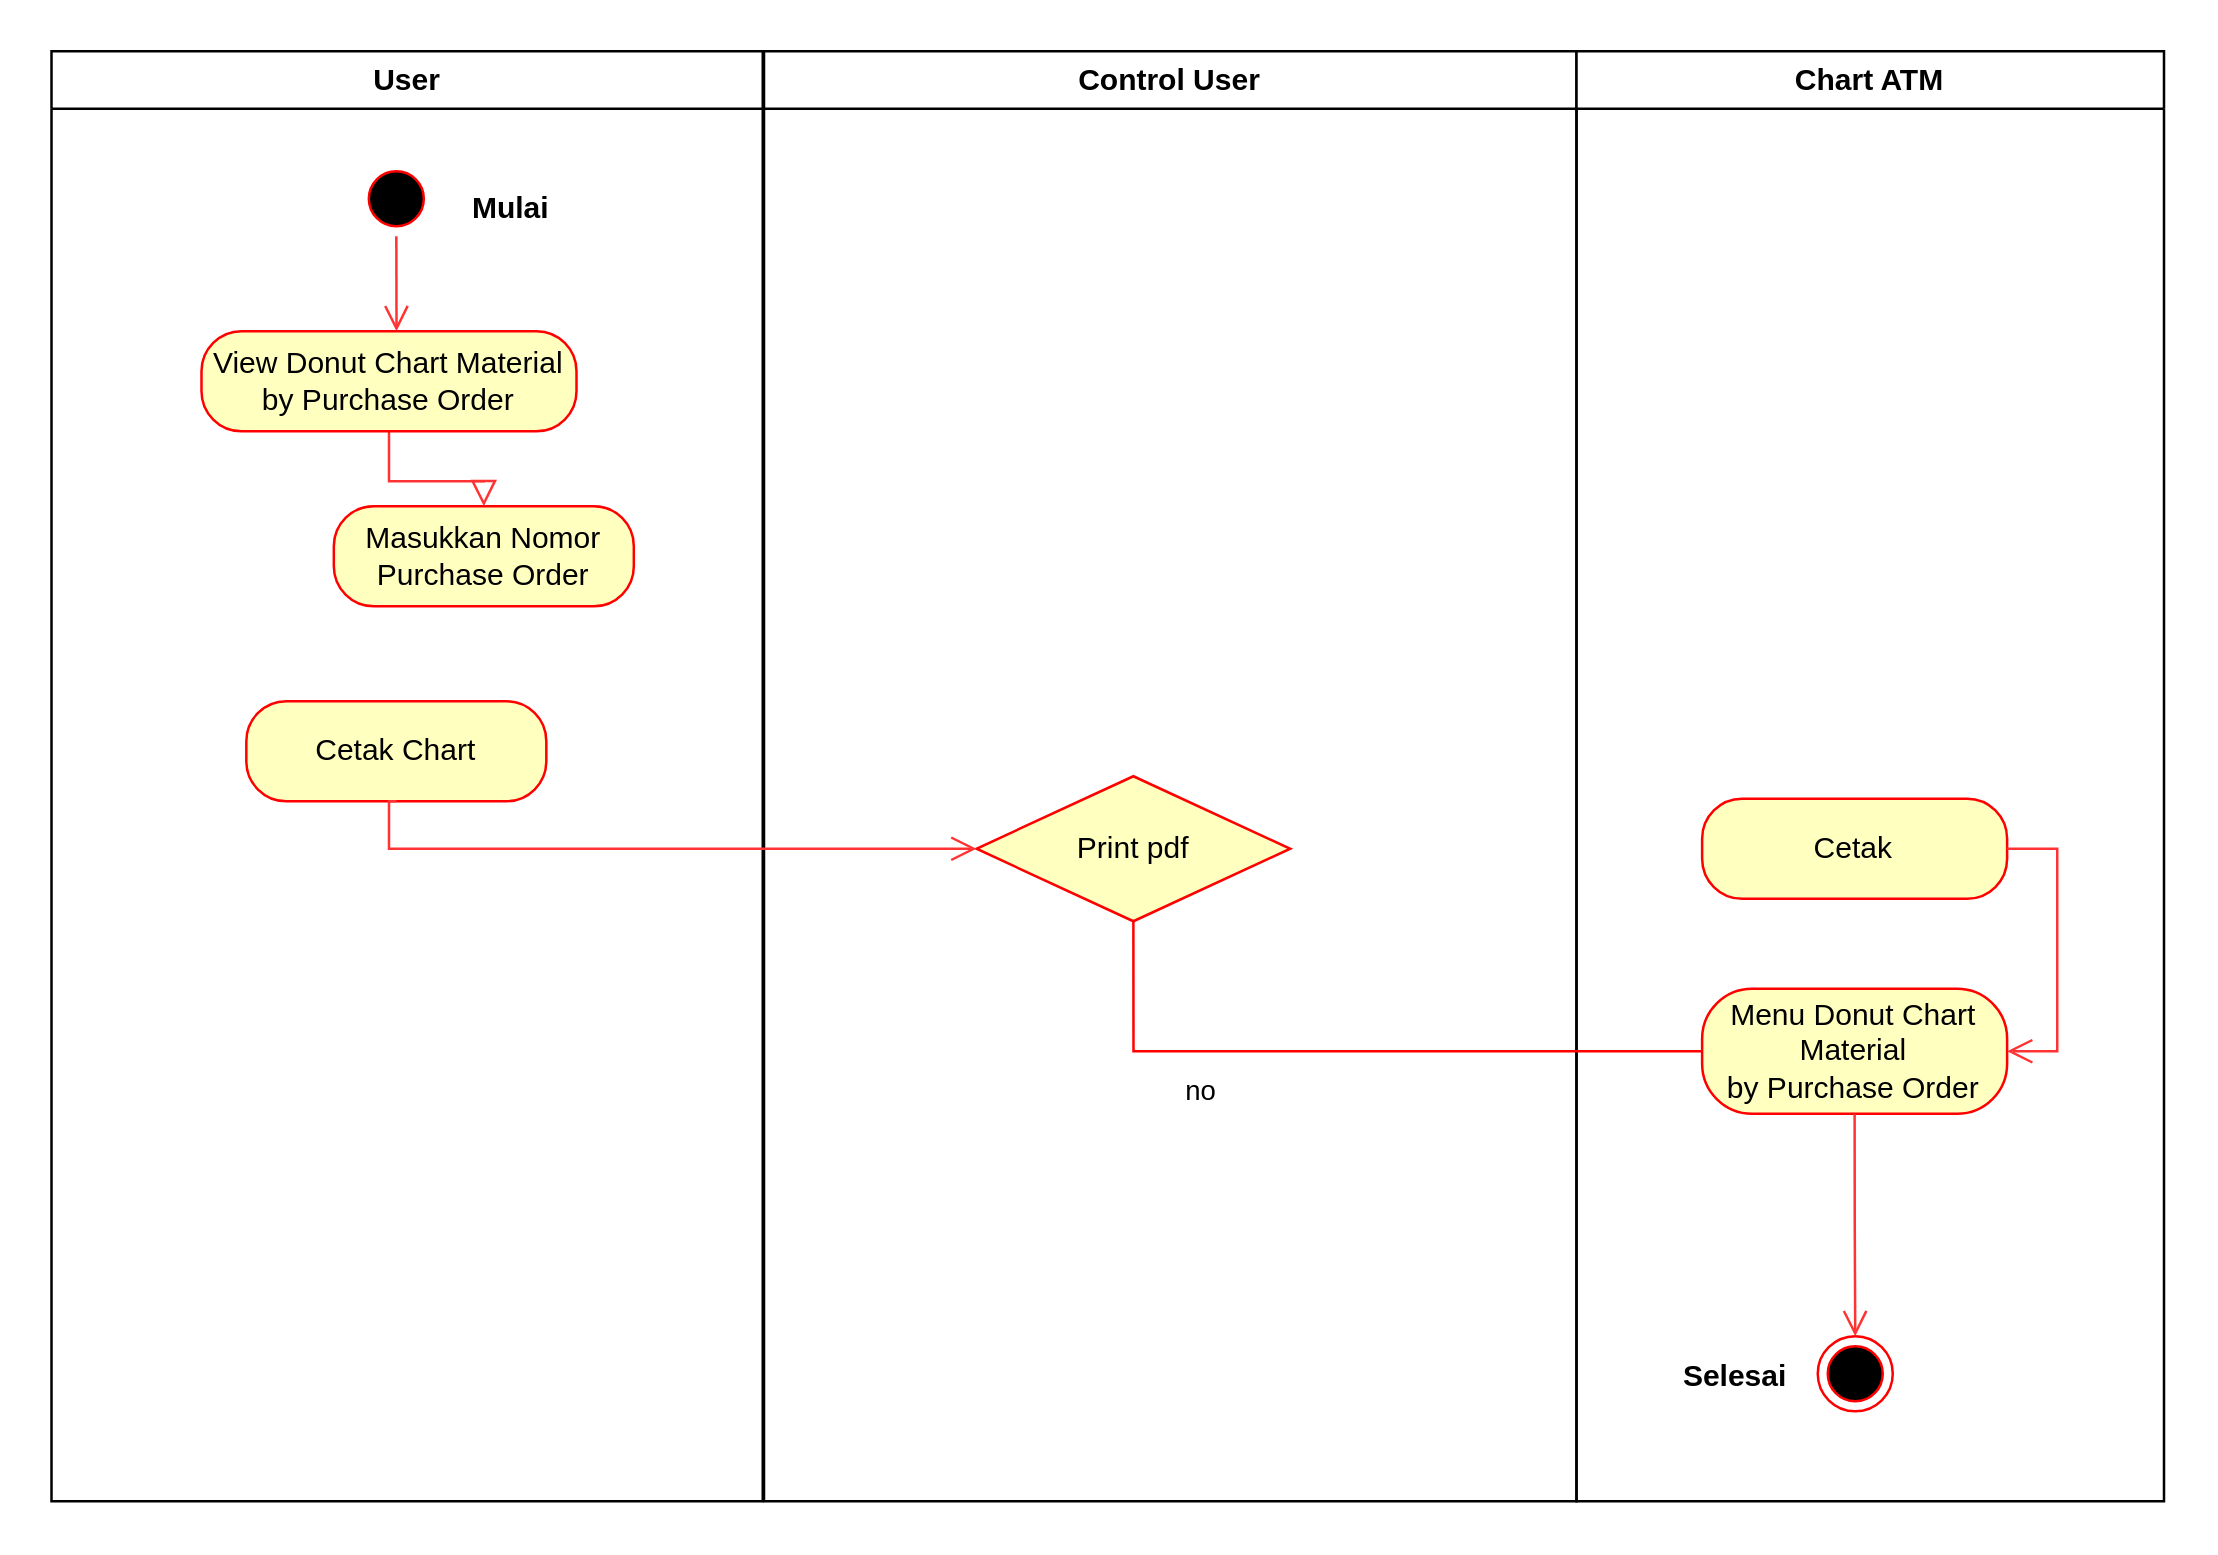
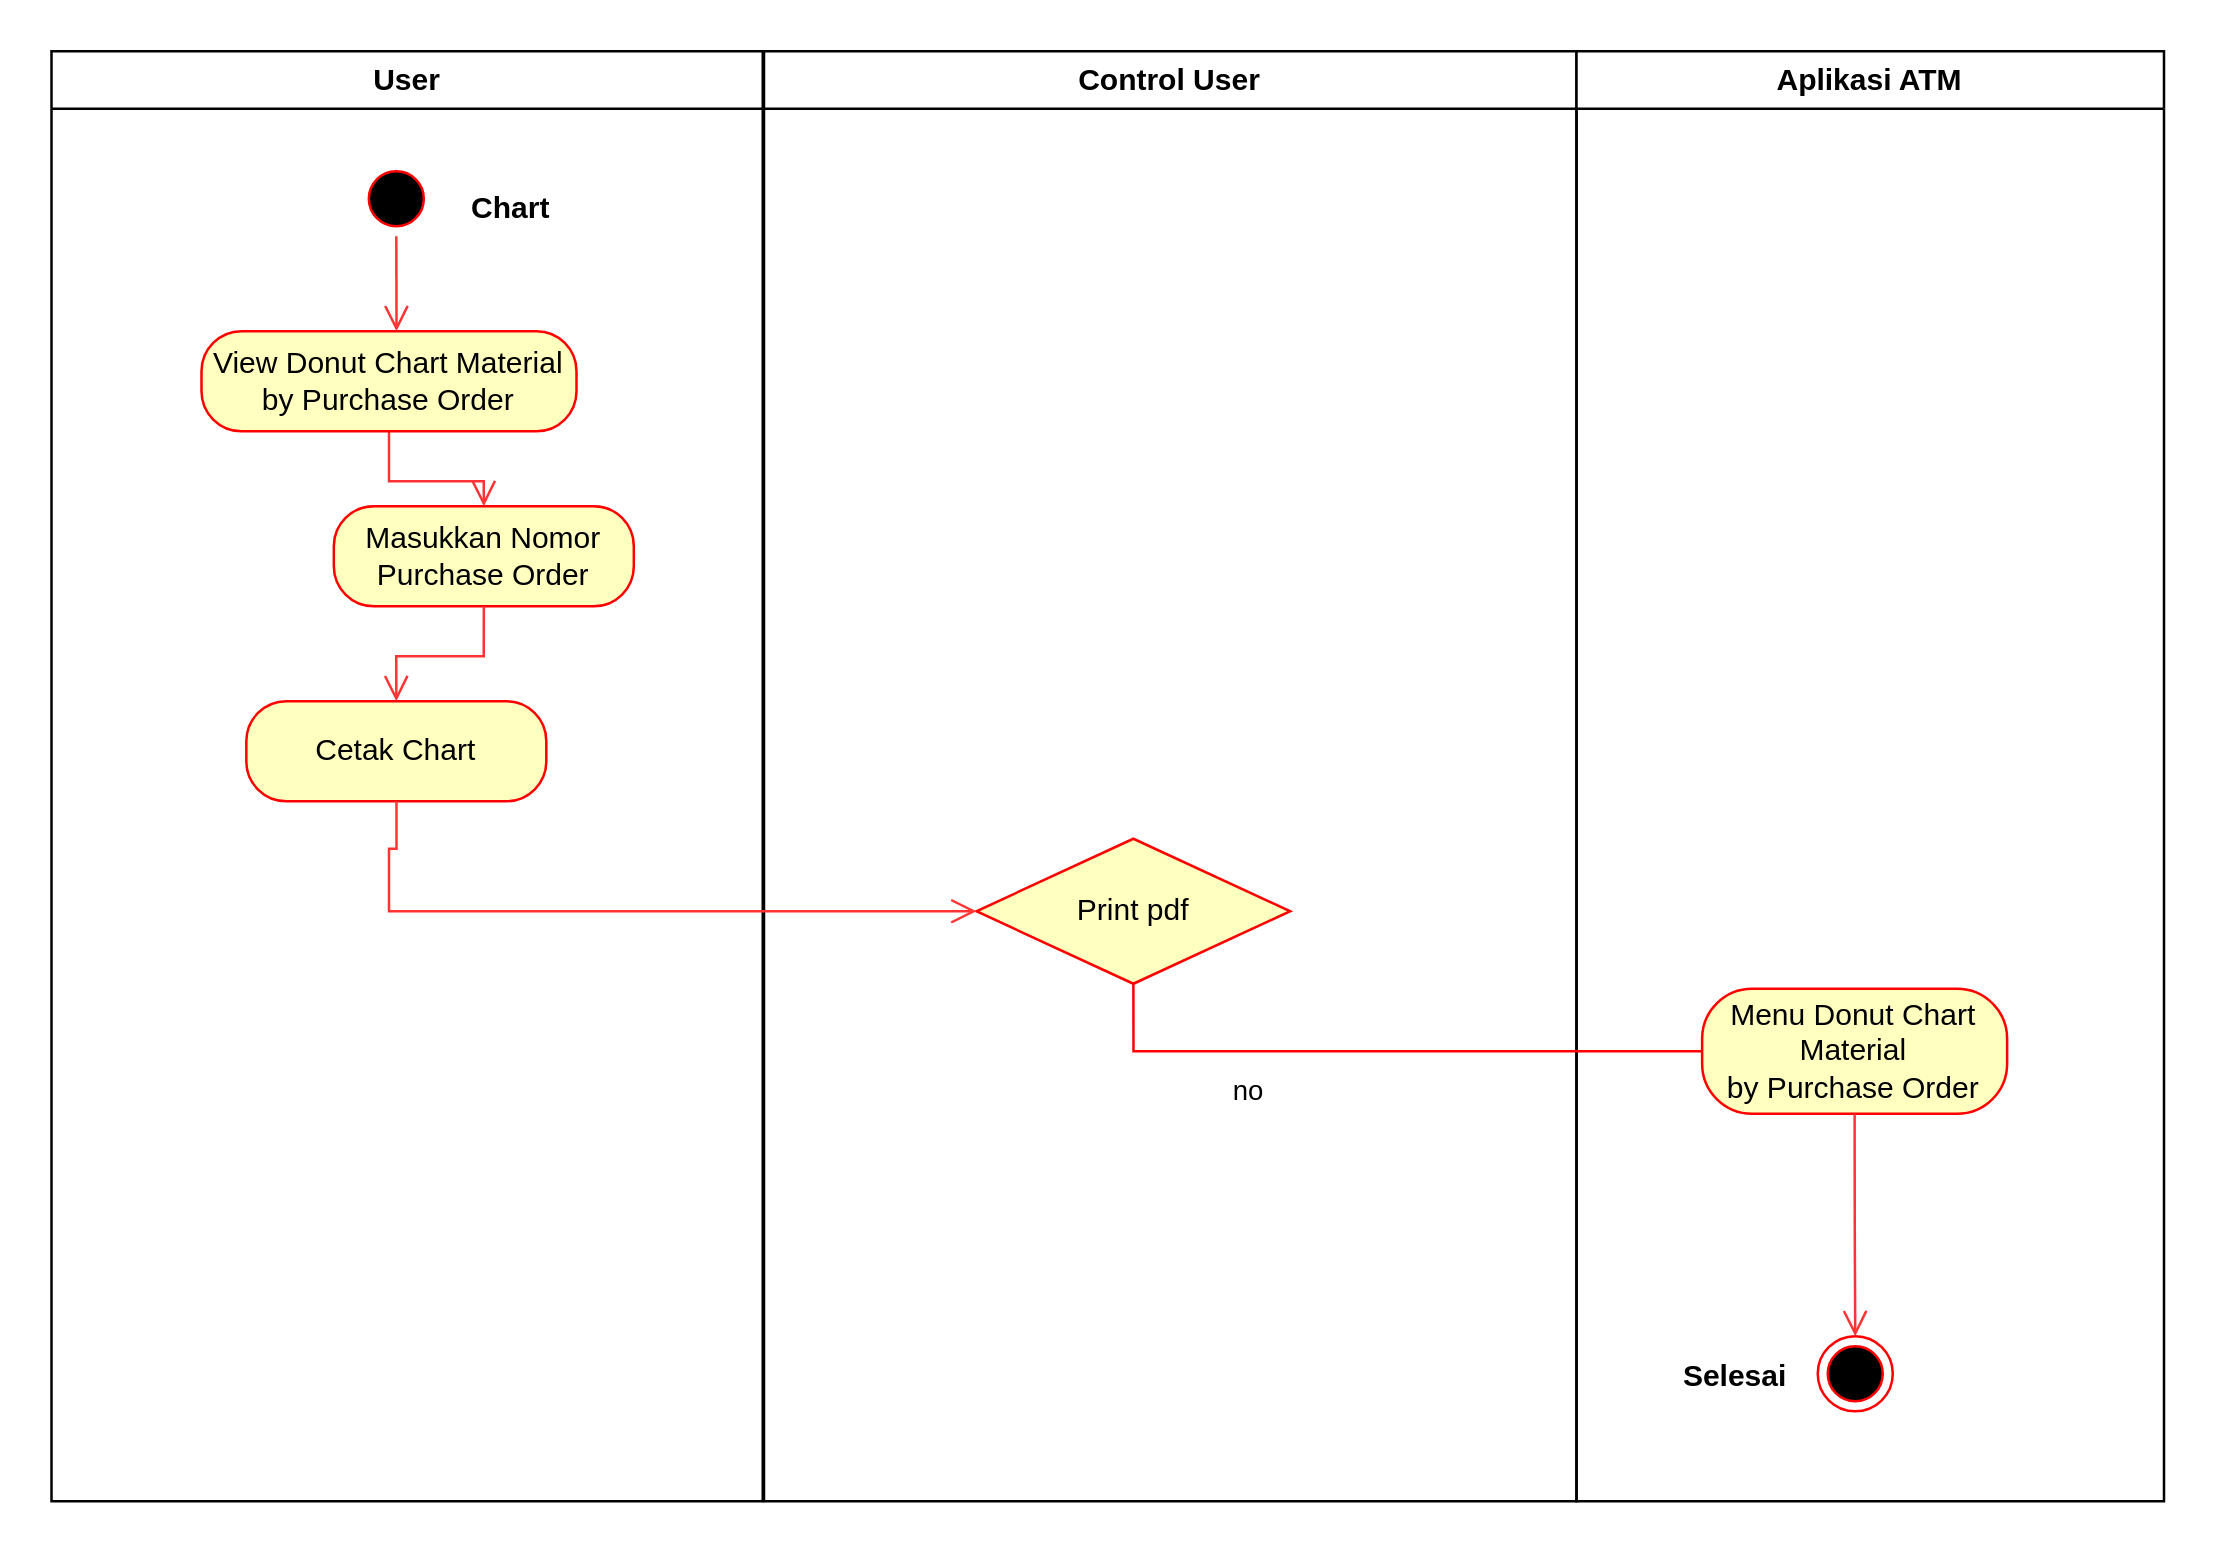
(1870, 81) -> (1870, 81)
(510, 208) -> (510, 208)
(482, 481) -> (484, 489)
none -> (445, 656)
(1133, 849) -> (1133, 911)
(1854, 849) -> none
(2057, 947) -> none
